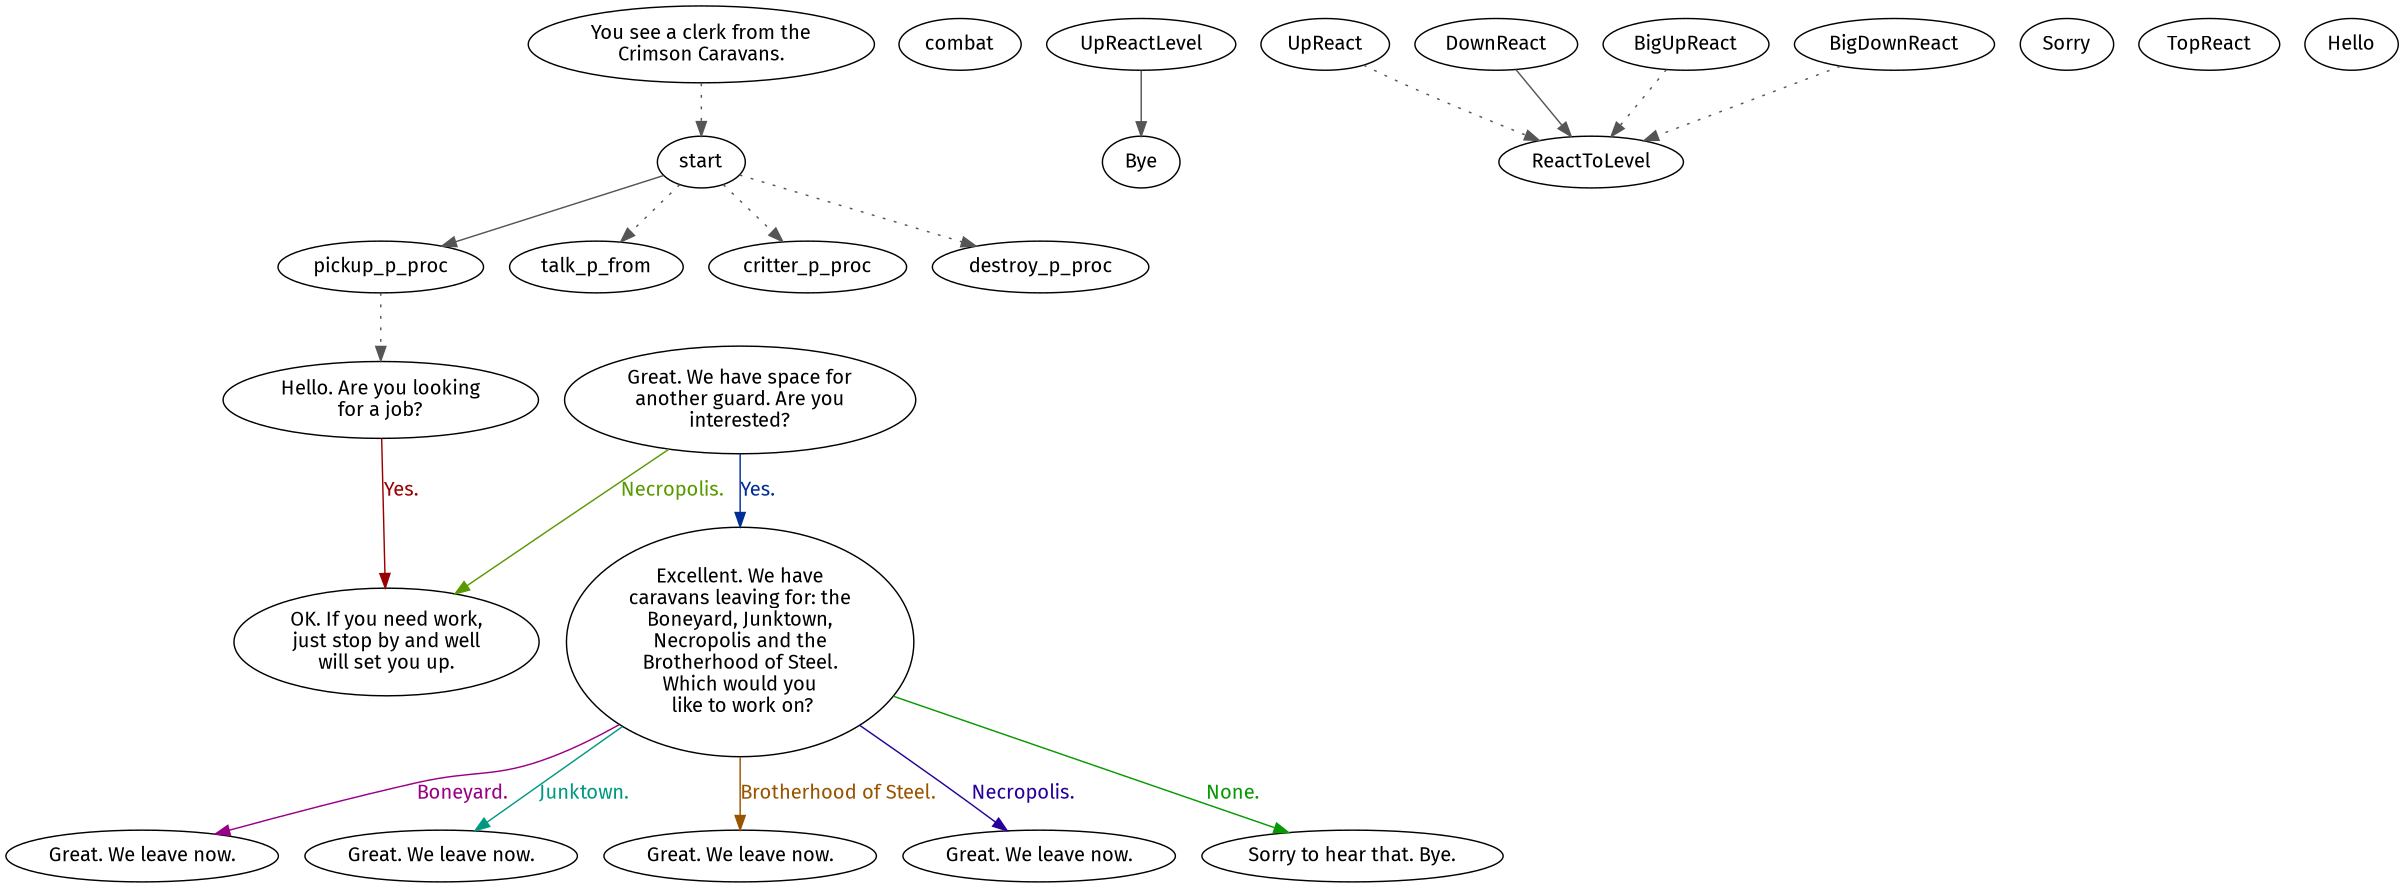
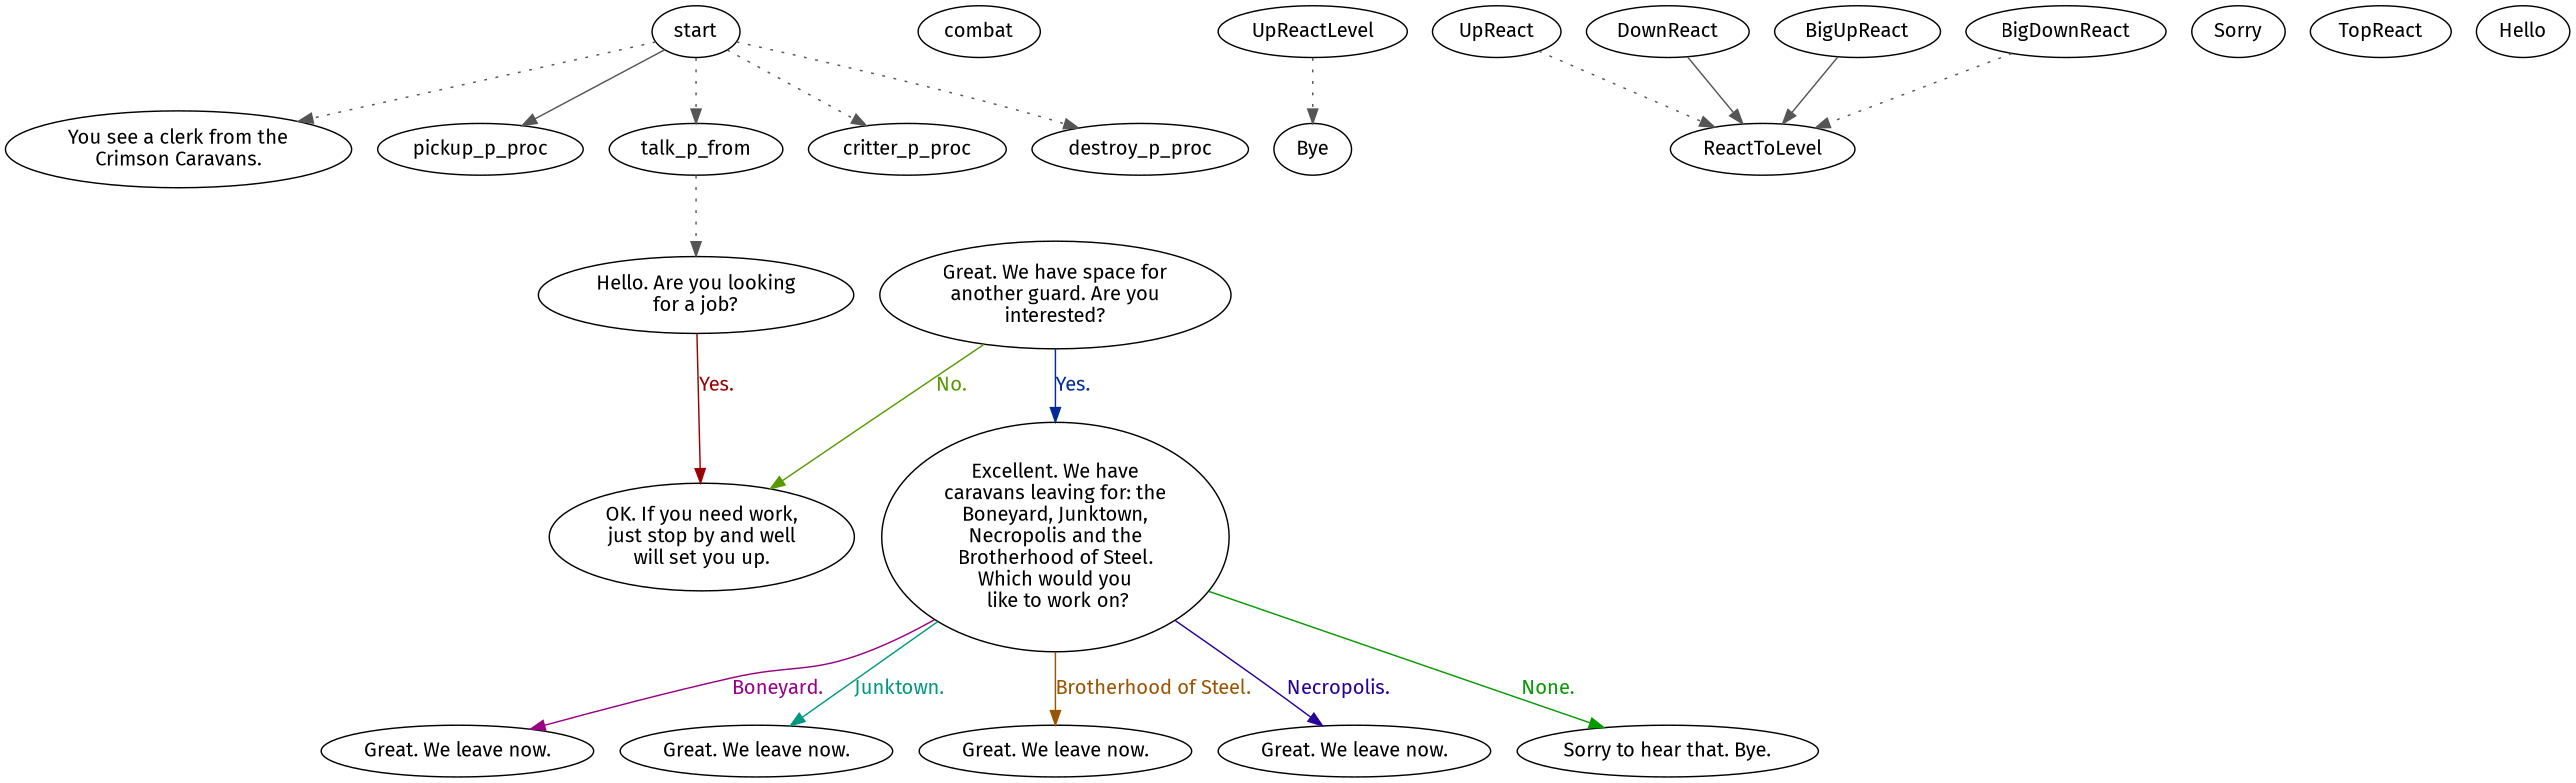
(1141, 96) -> (1313, 83)
(1643, 97) -> (1815, 85)
(701, 102) -> (484, 80)
(381, 320) -> (696, 208)
(673, 490) -> (952, 386)
